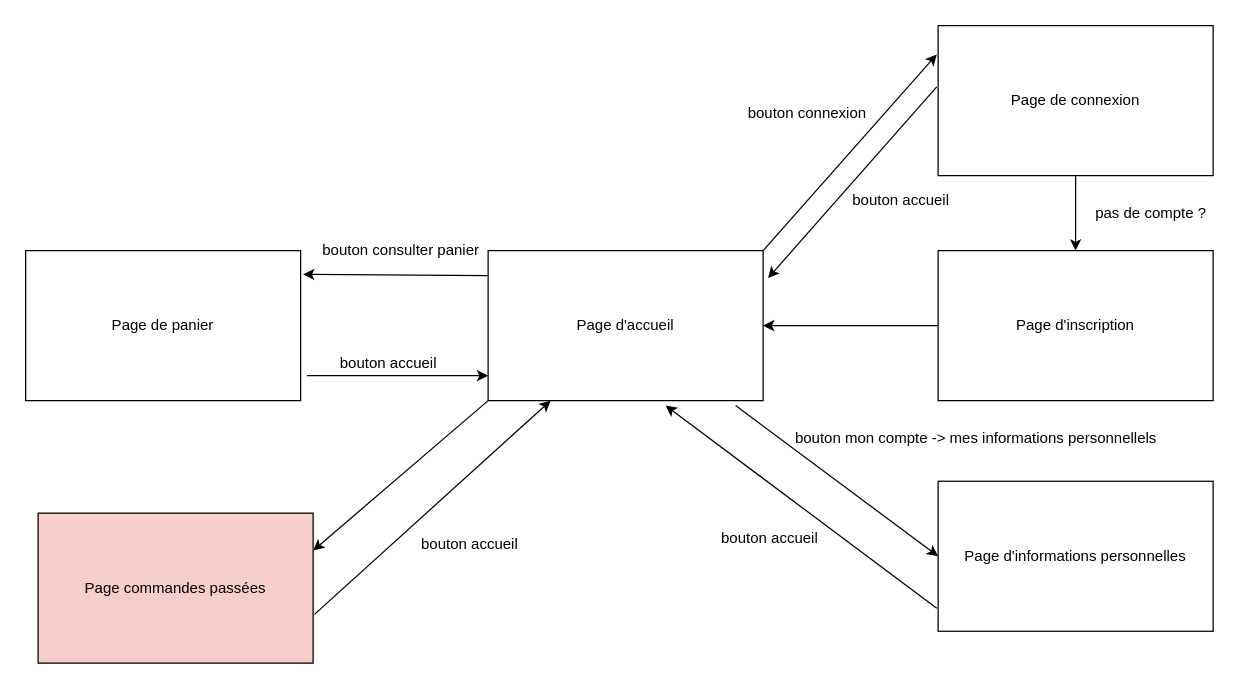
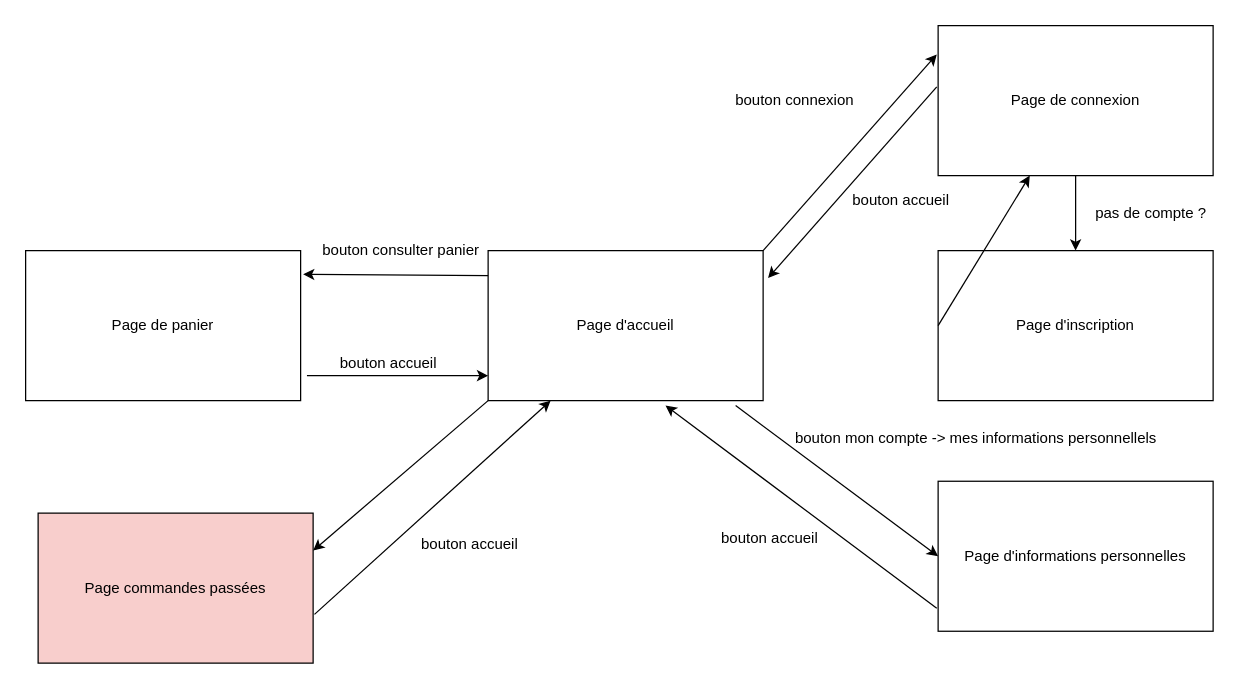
(807, 113) -> (794, 101)
(855, 326) -> (982, 254)
